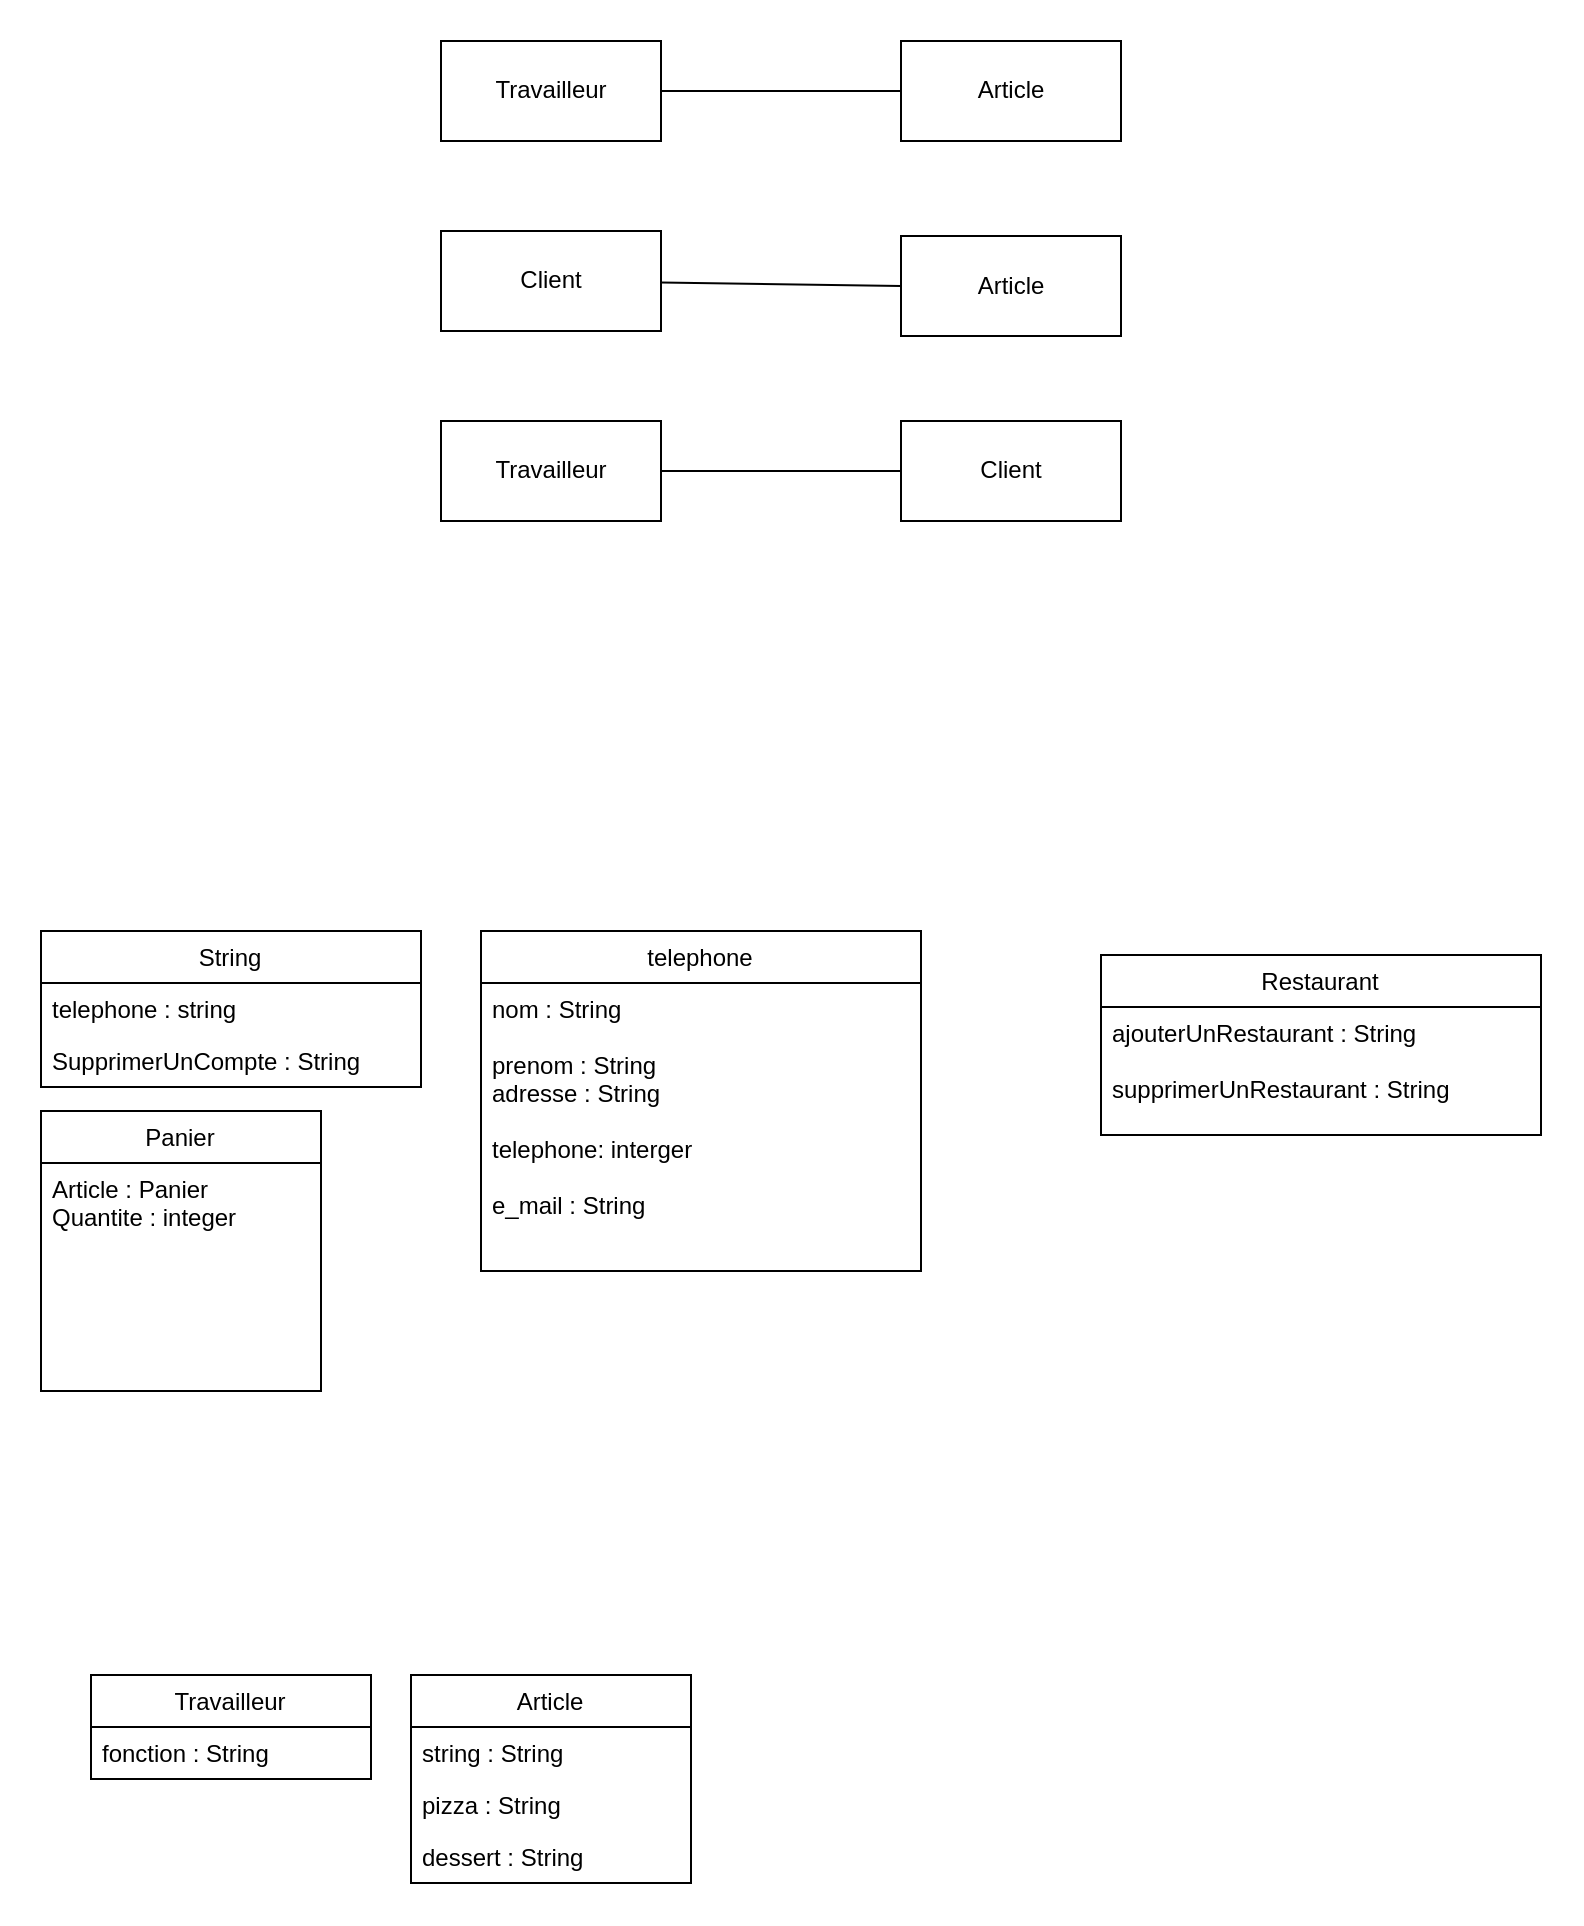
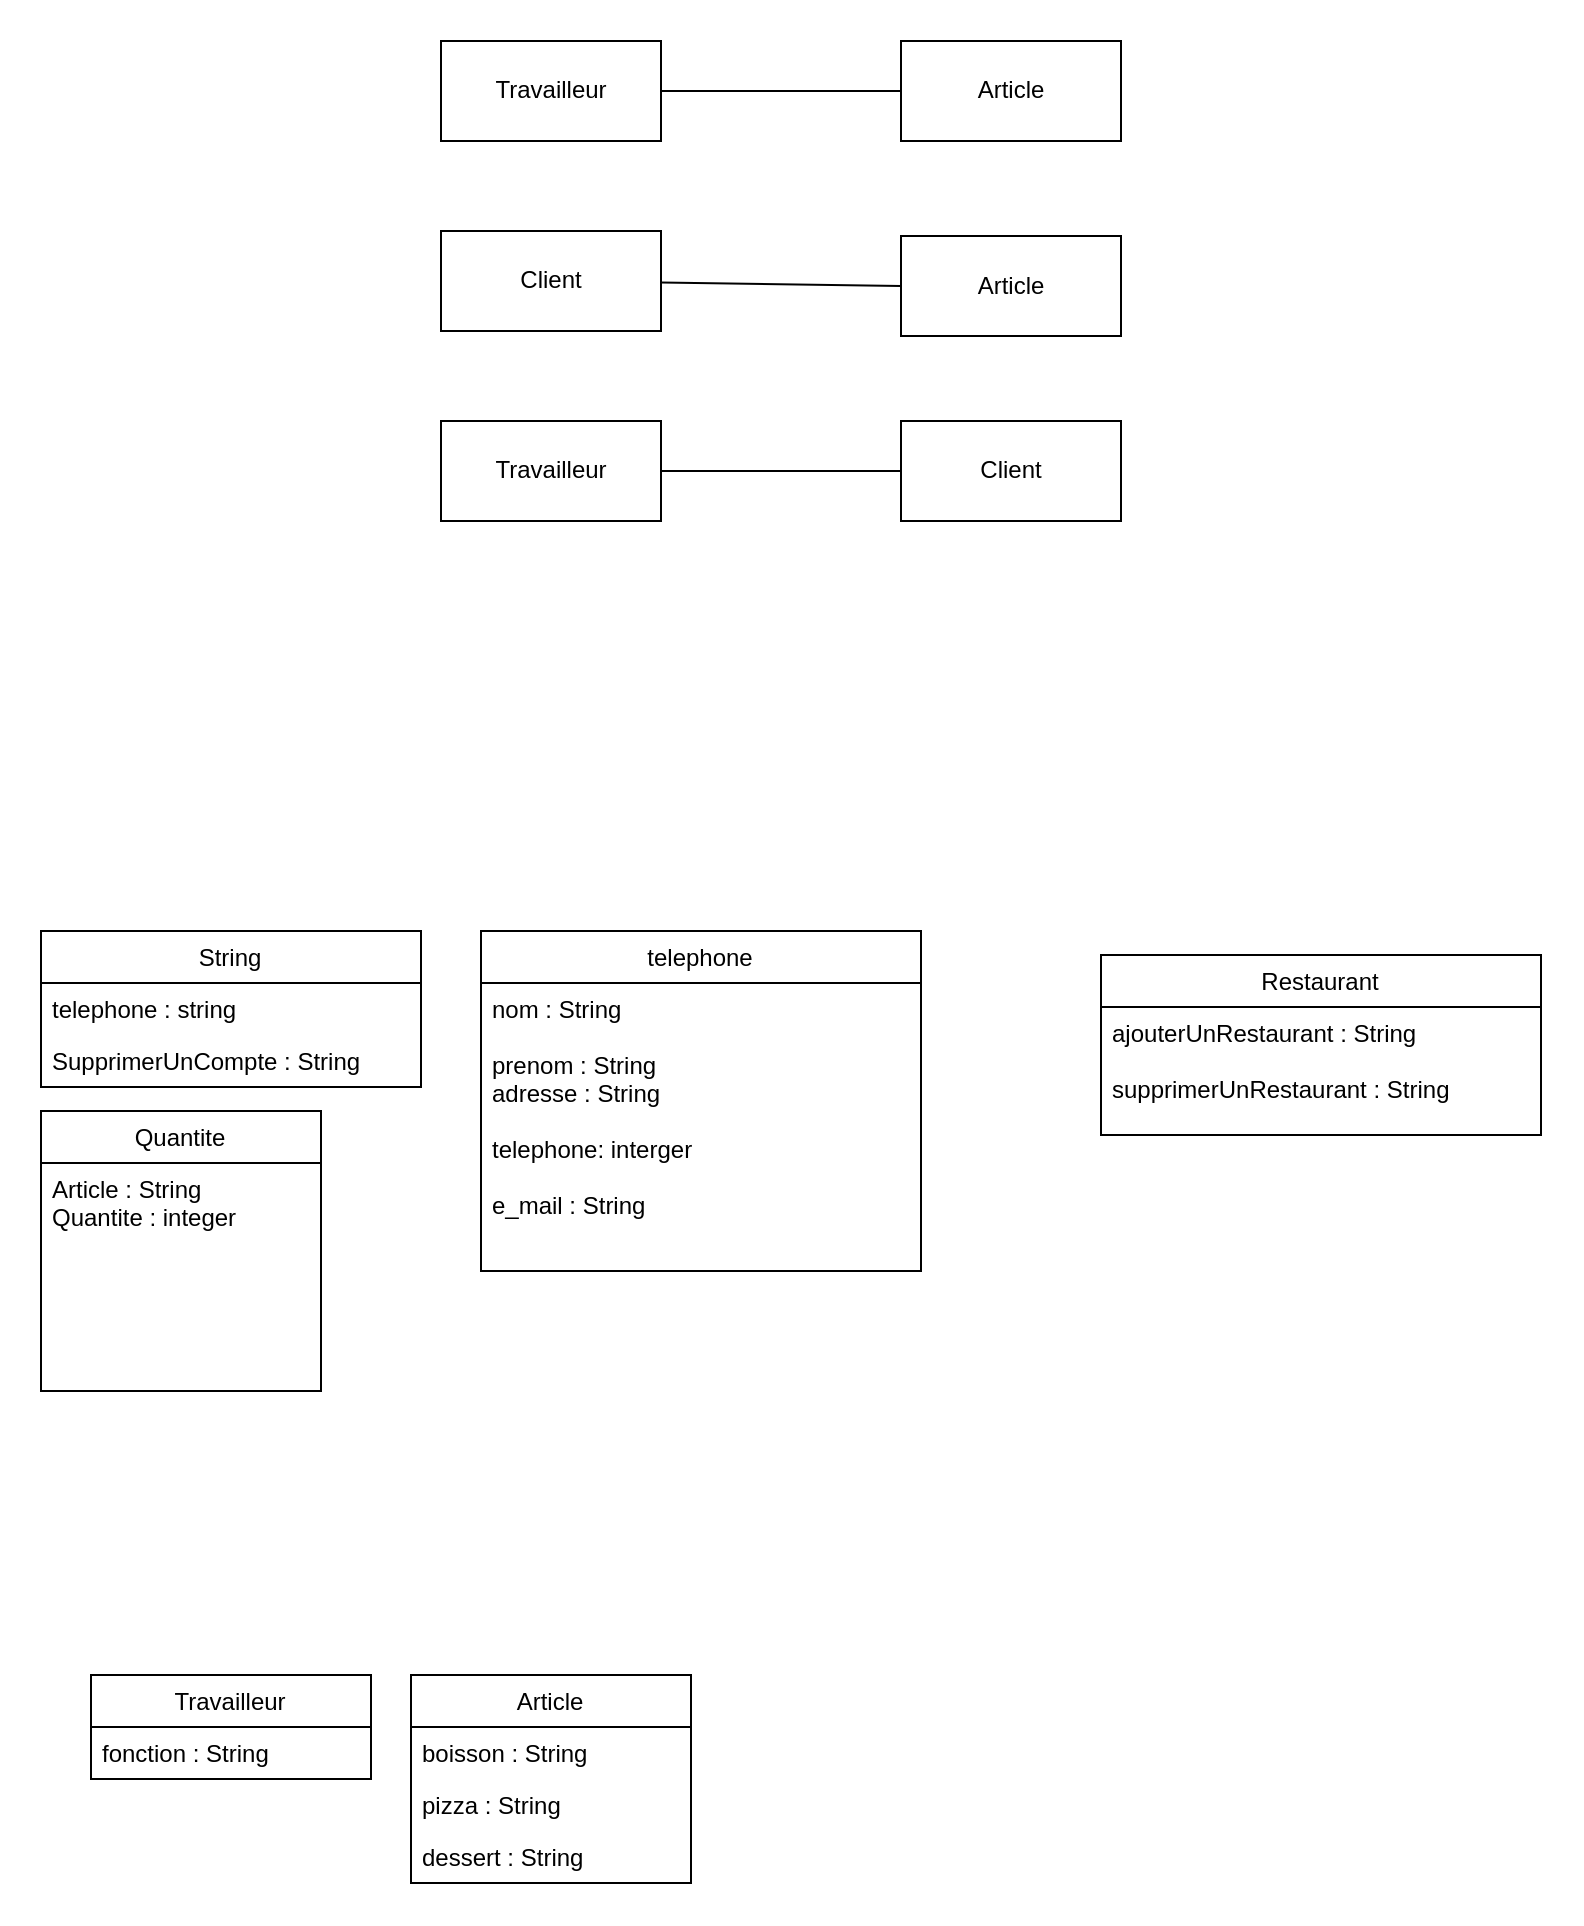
(180, 1138) -> (180, 1138)
(141, 1190) -> (141, 1190)
(507, 1754) -> (514, 1754)
